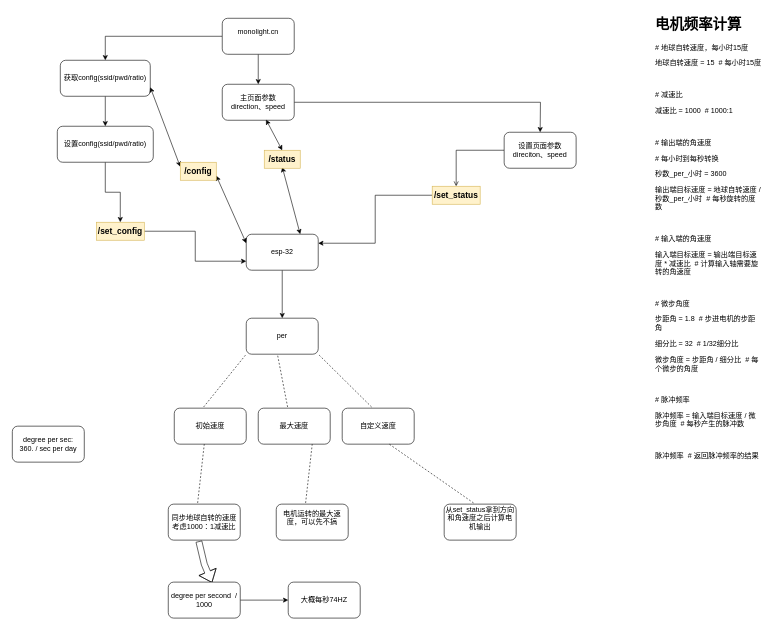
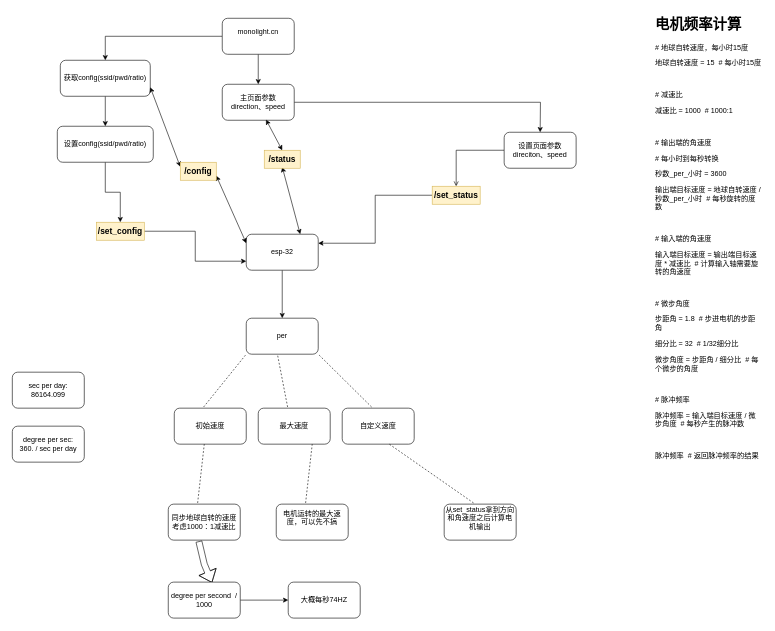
none -> (48, 390)
